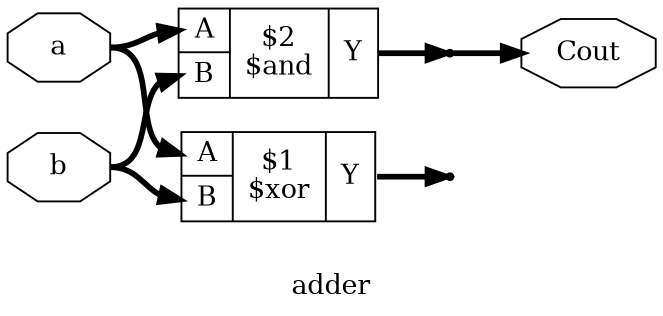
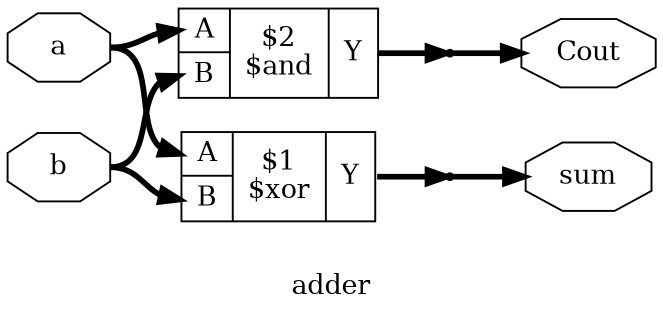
none -> (589, 177)
